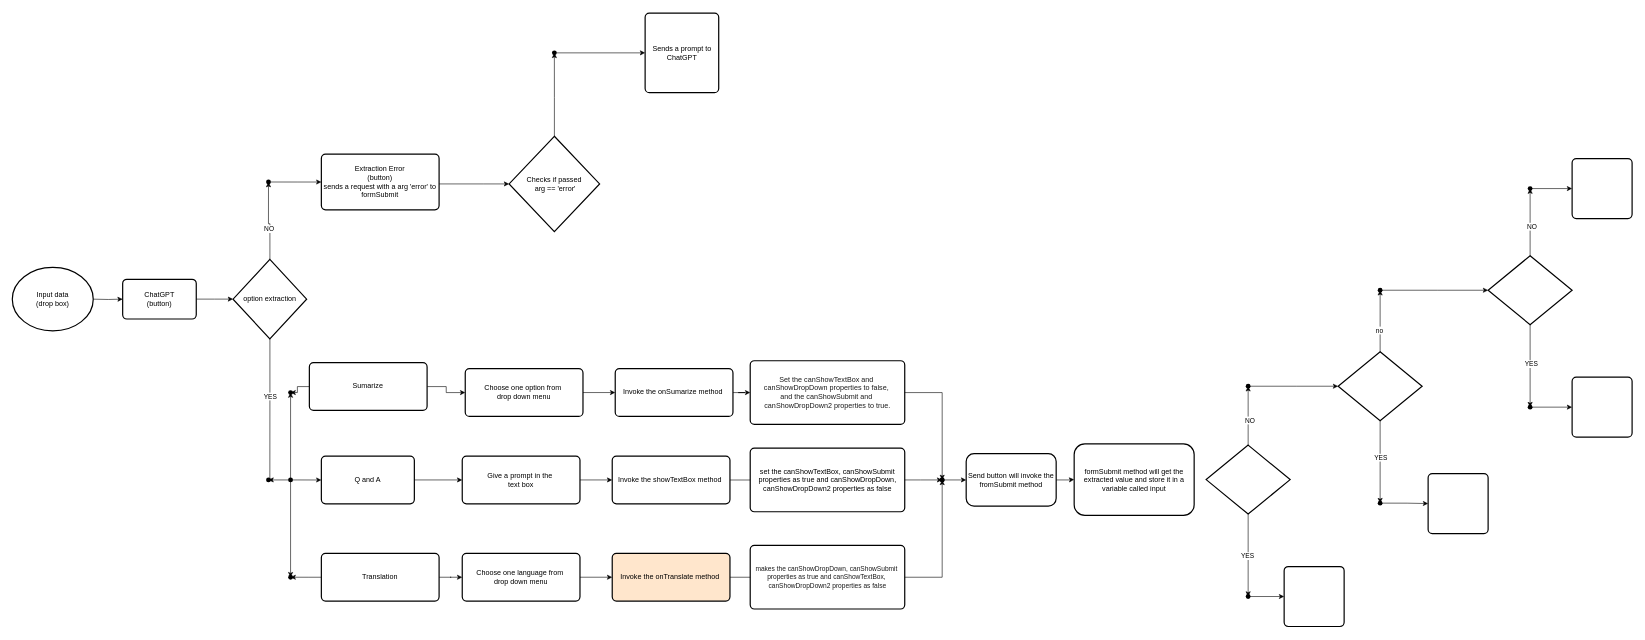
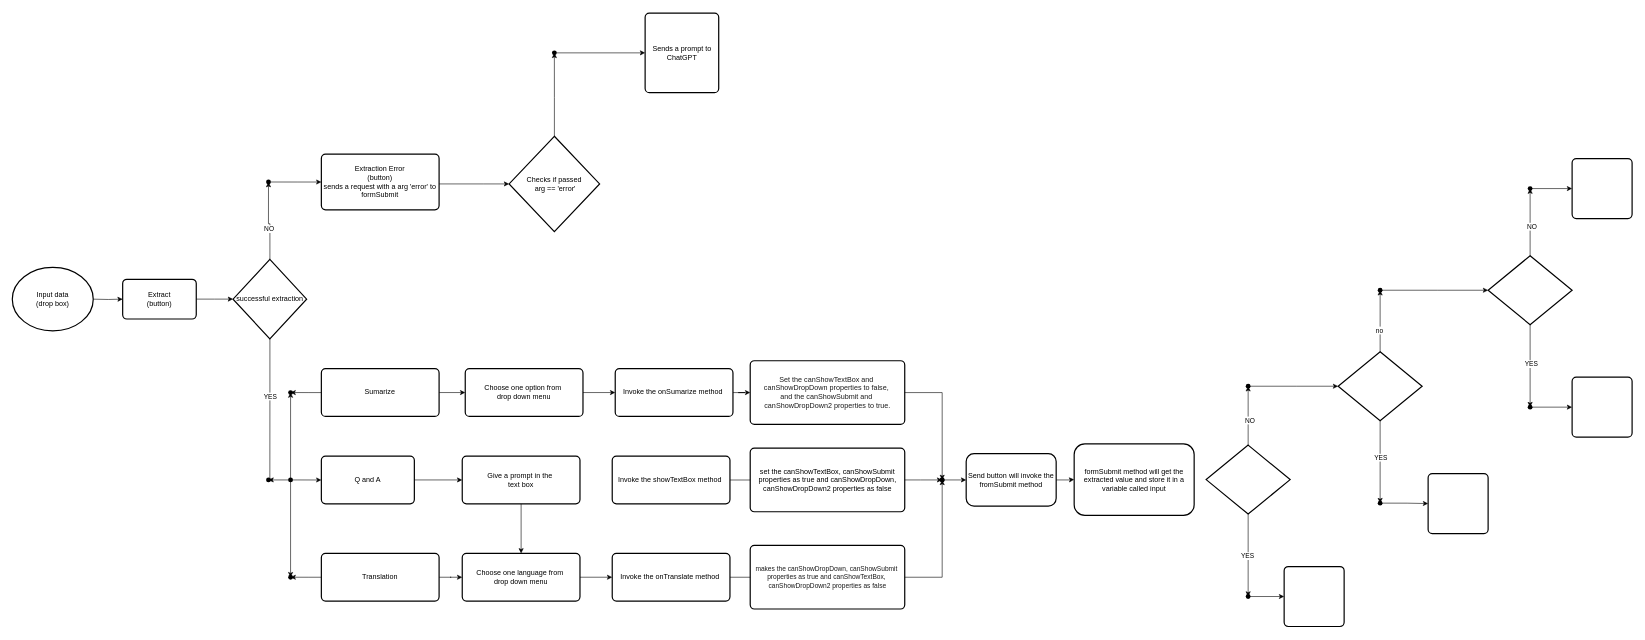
(160, 299) -> (160, 299)
(270, 299) -> (270, 299)
(368, 386) -> (380, 392)
(606, 480) -> (521, 547)
(671, 577) -> (671, 577)
